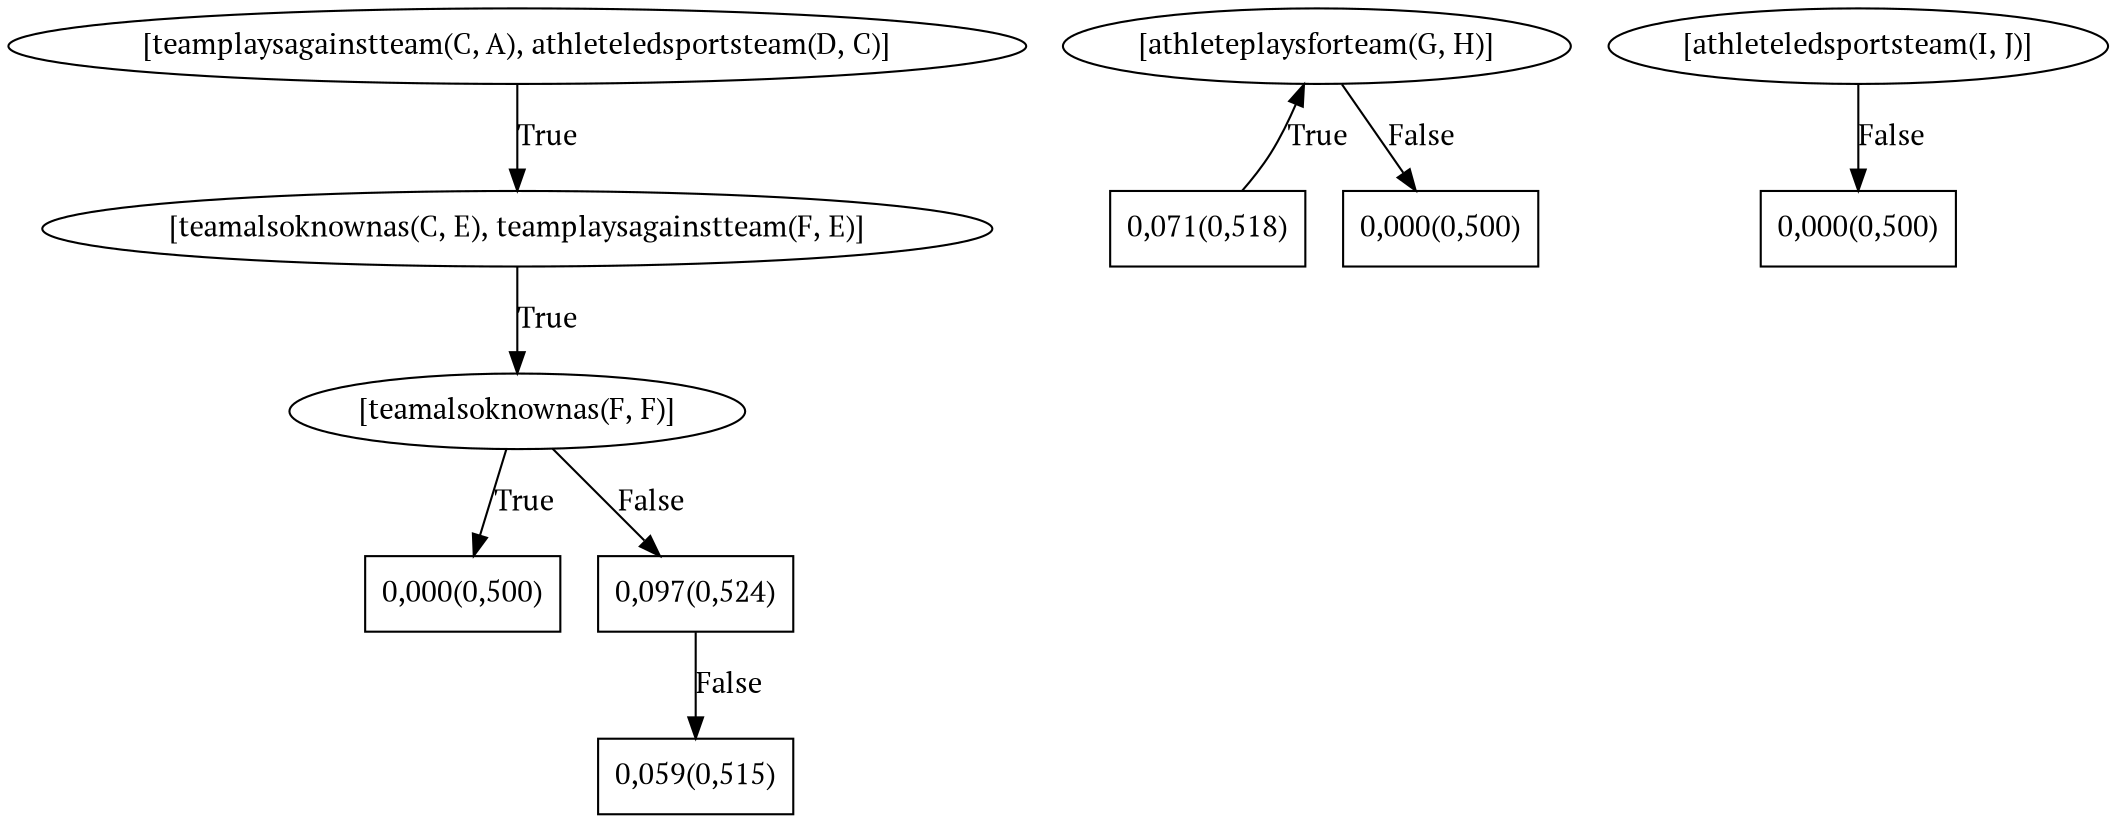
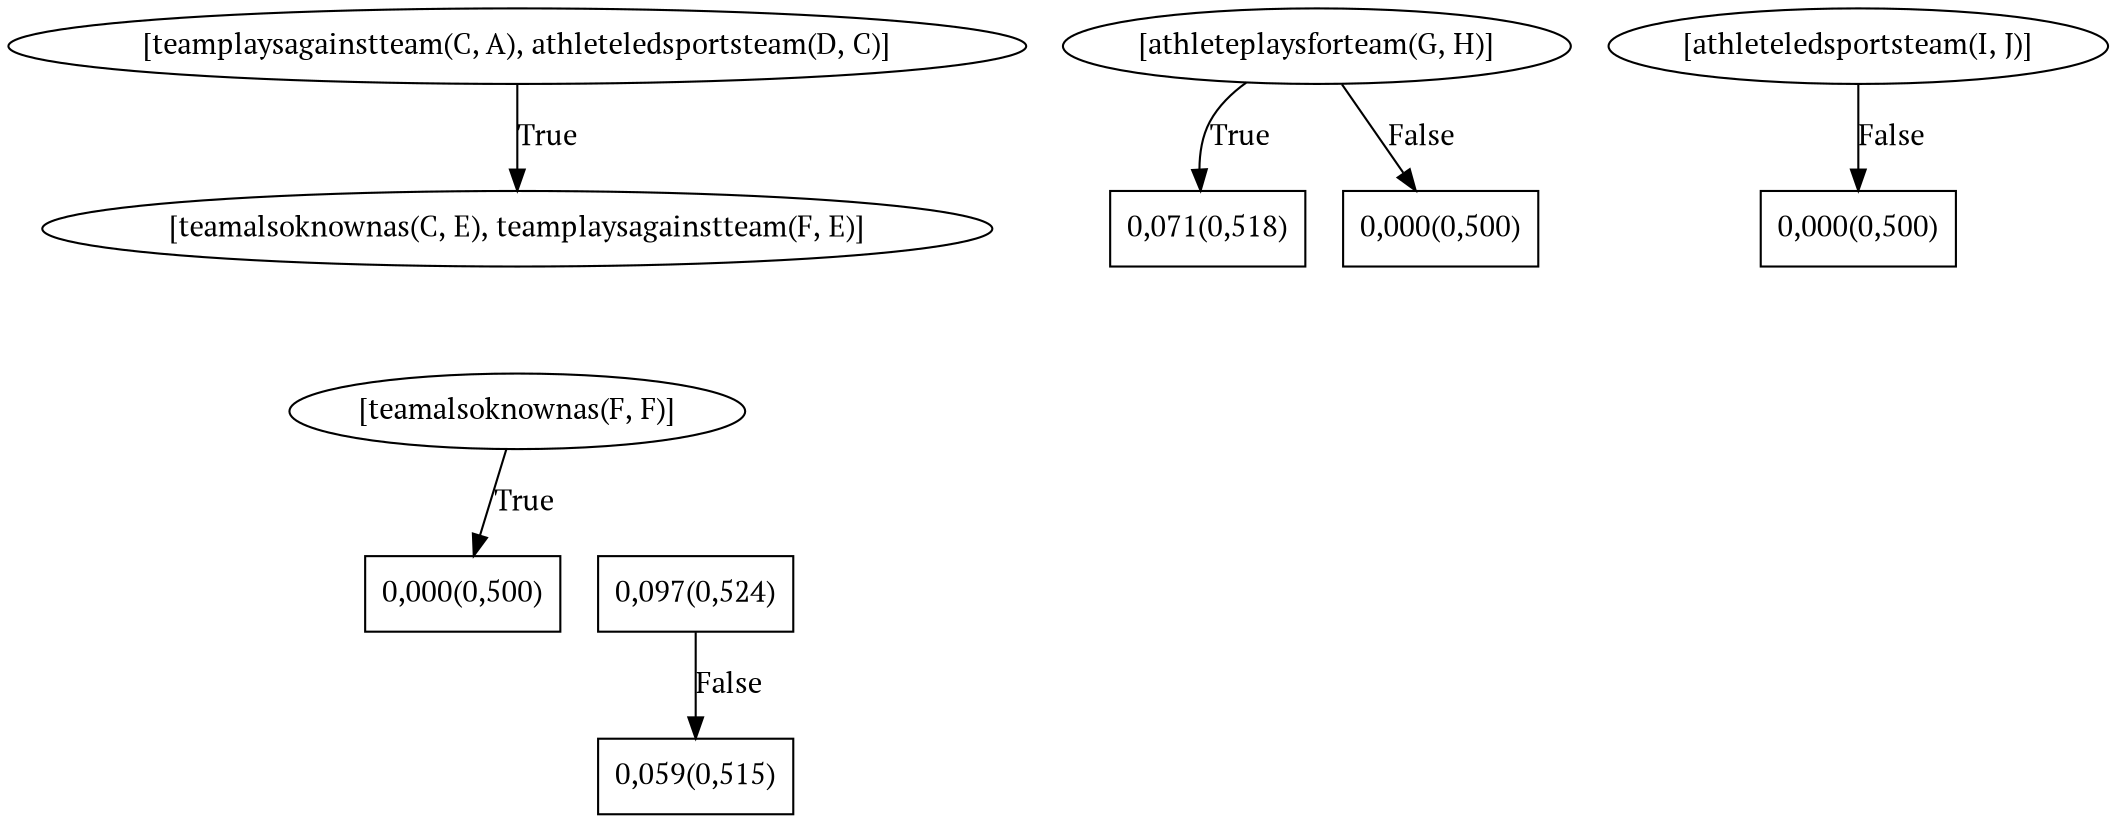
(1273, 150) -> (1211, 120)
(517, 310) -> none
(598, 495) -> none
